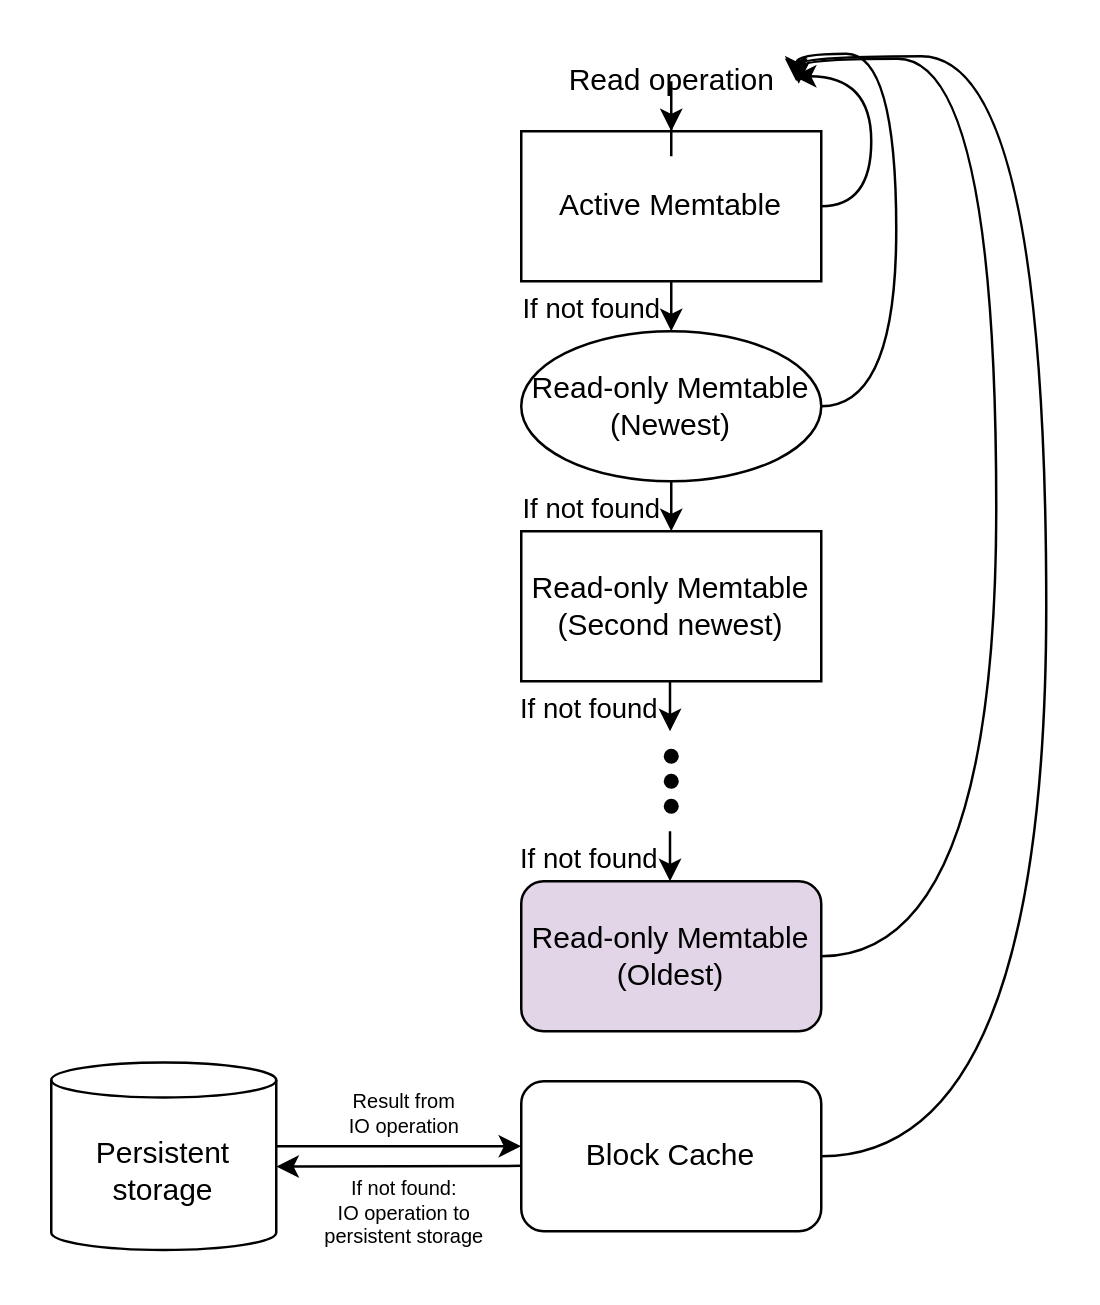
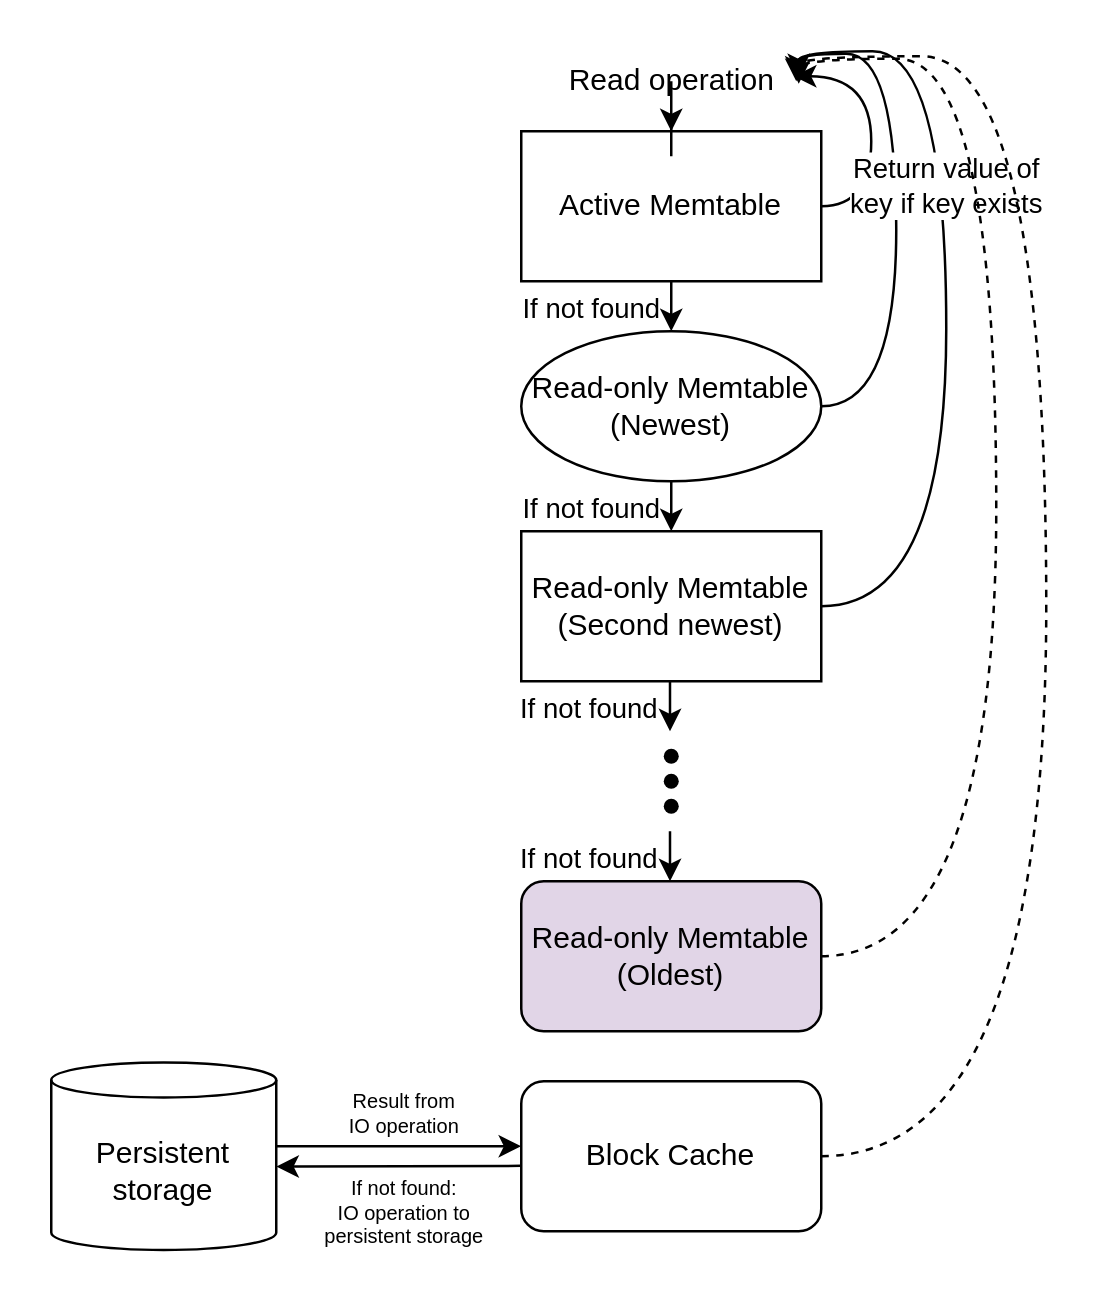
none -> (941, 430)
(996, 529) -> (996, 529)
(1046, 626) -> (1046, 626)
